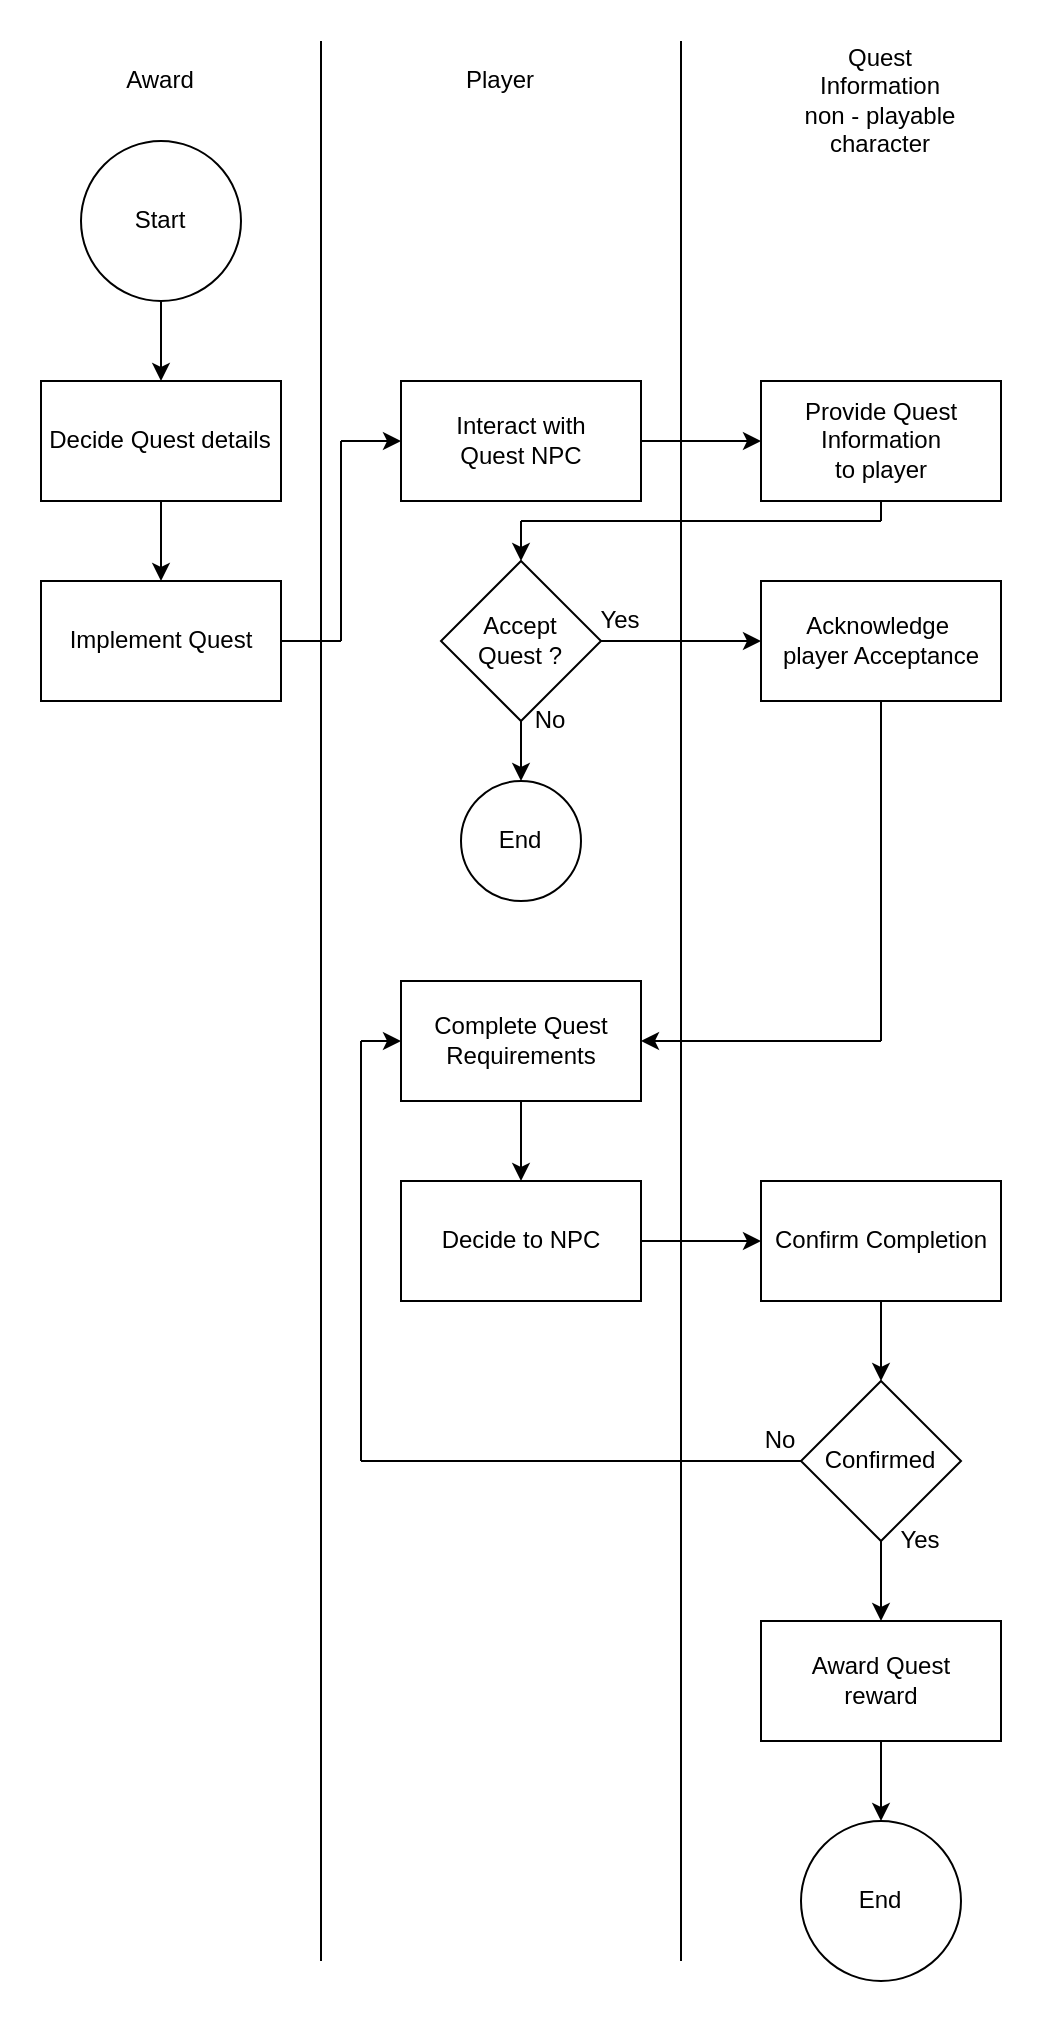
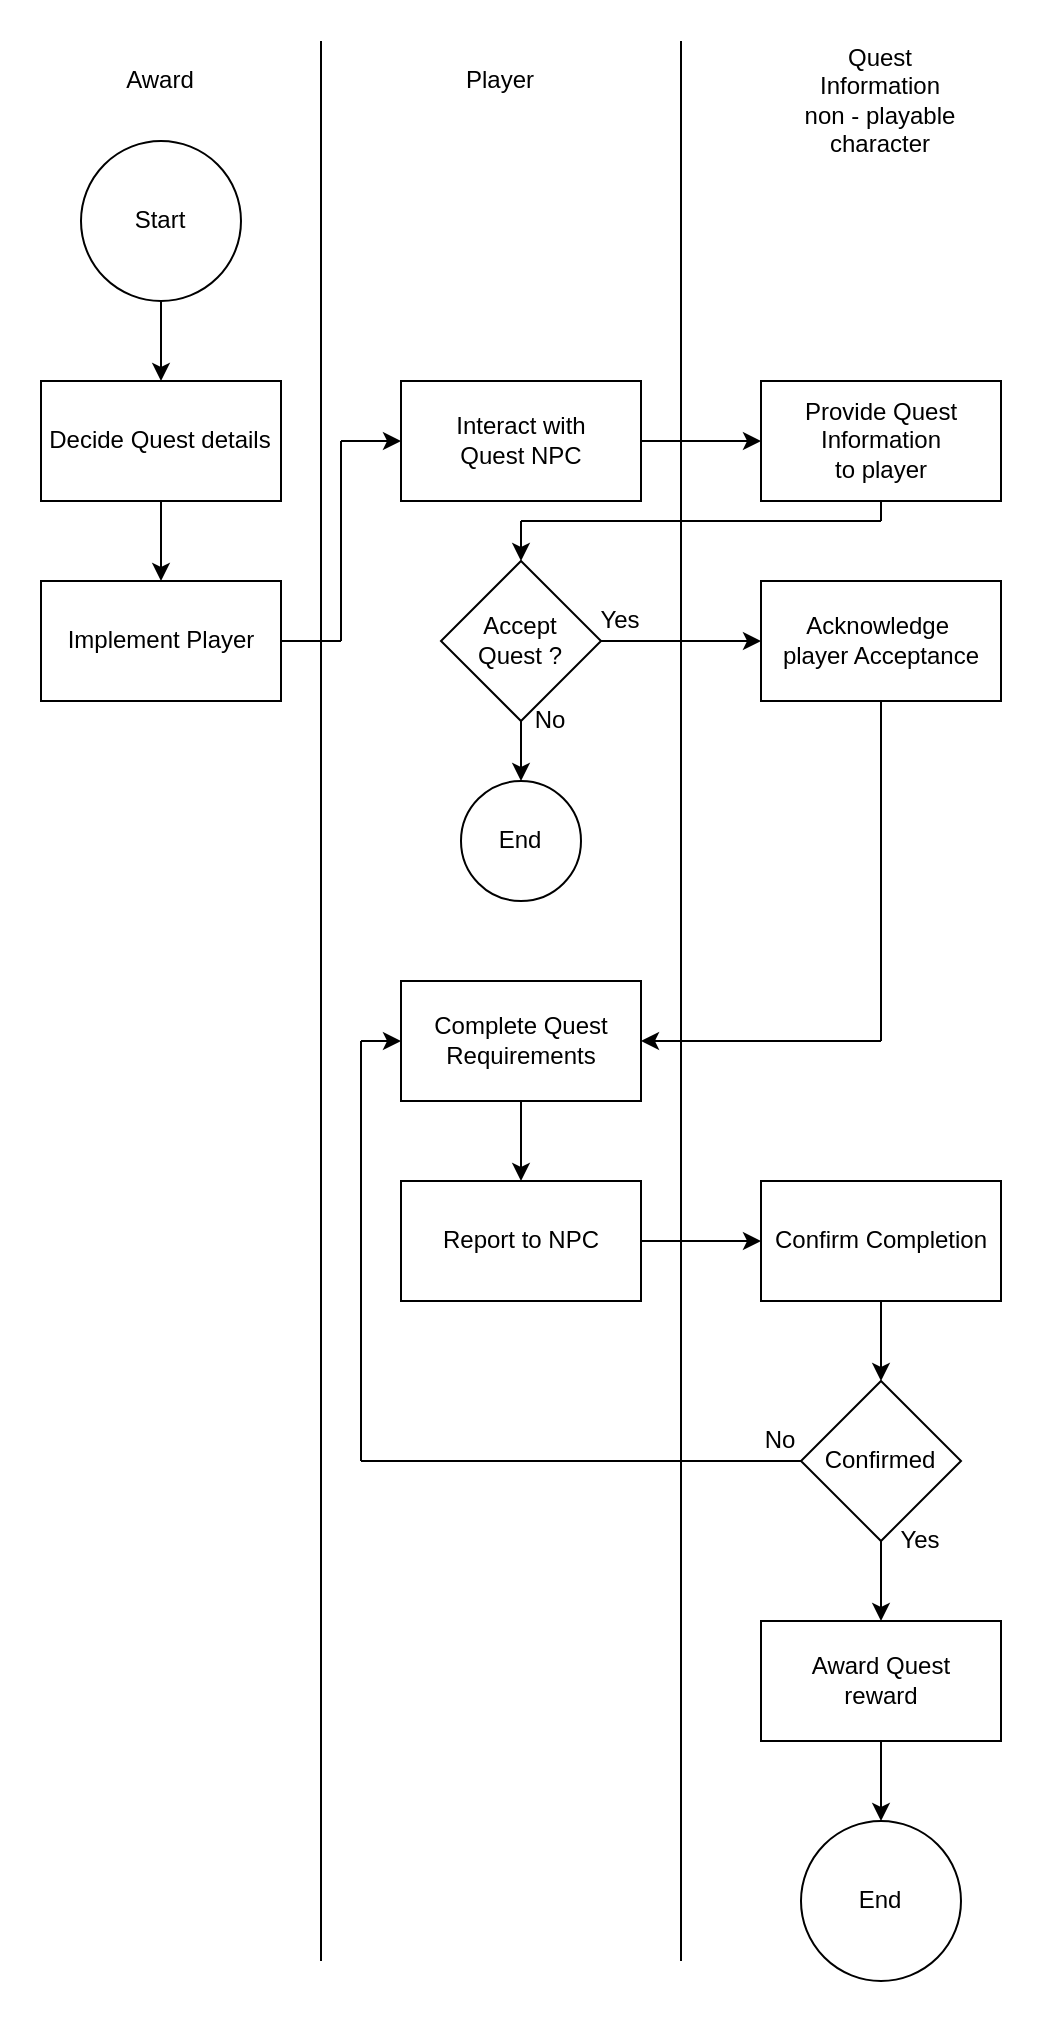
(162, 641) -> (162, 641)
(522, 1241) -> (522, 1241)
